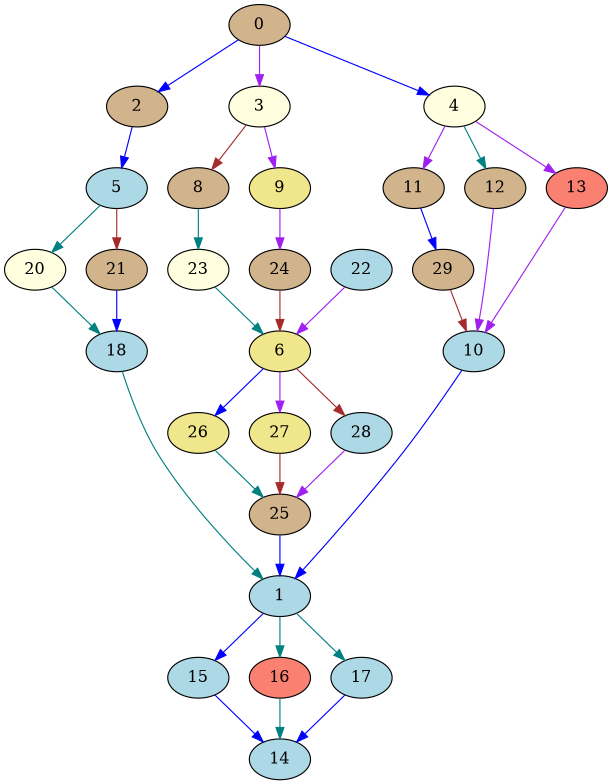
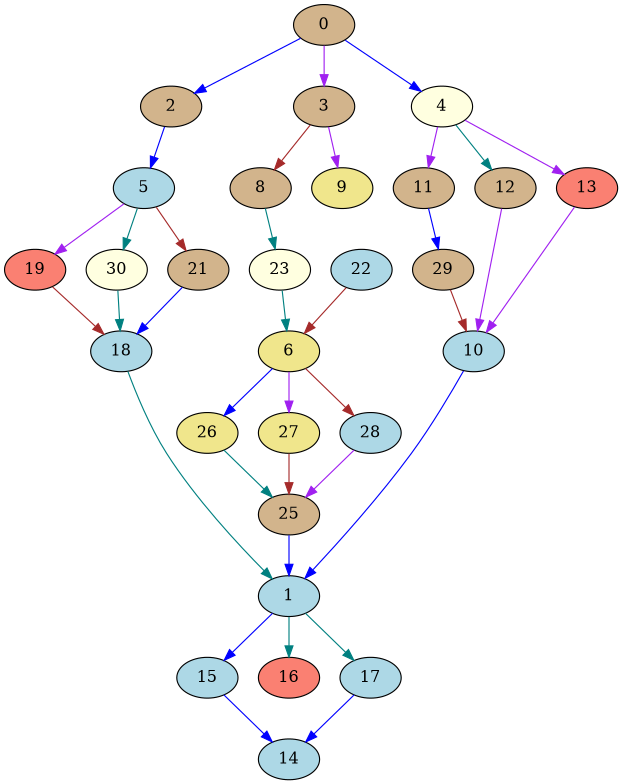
(260, 107) -> (324, 107)
none -> (35, 270)
(35, 270) -> (117, 270)
(280, 270) -> none
(325, 306) -> (329, 306)
(280, 713) -> none
